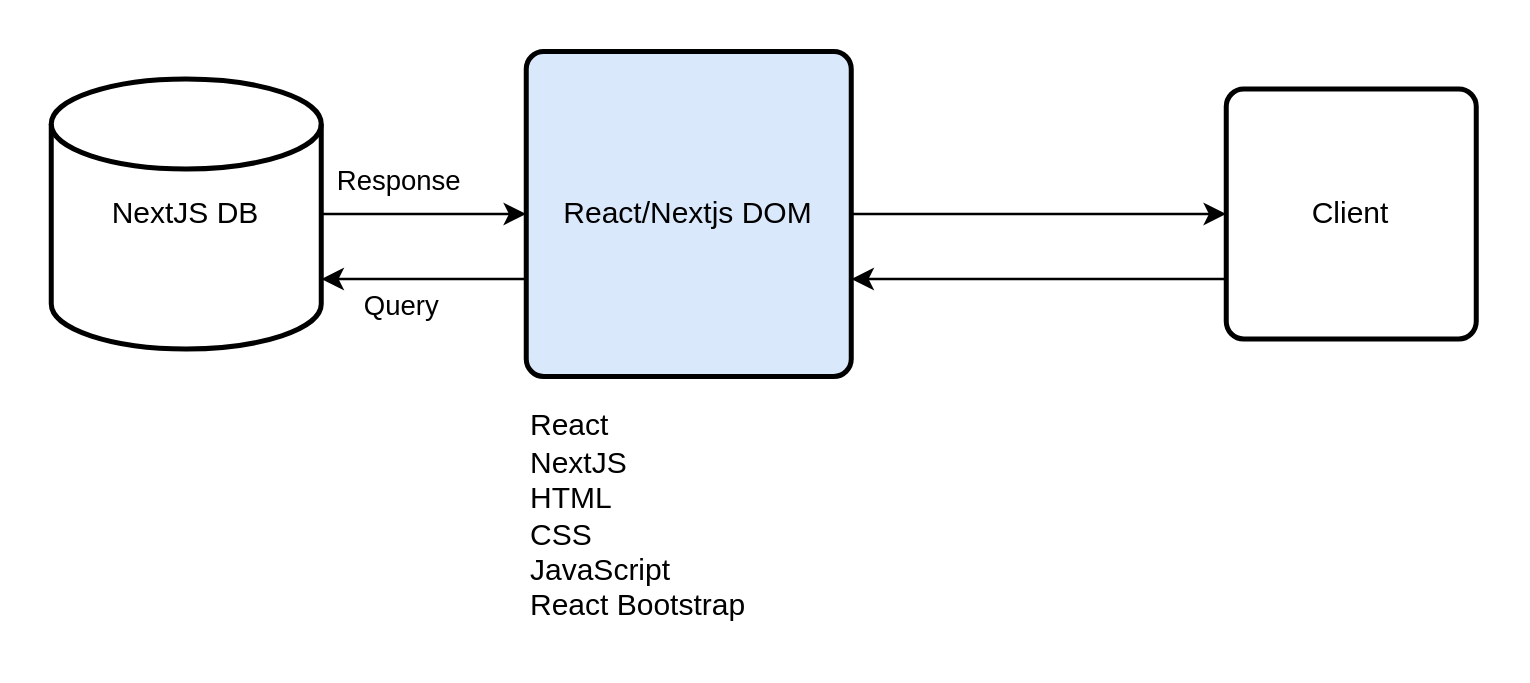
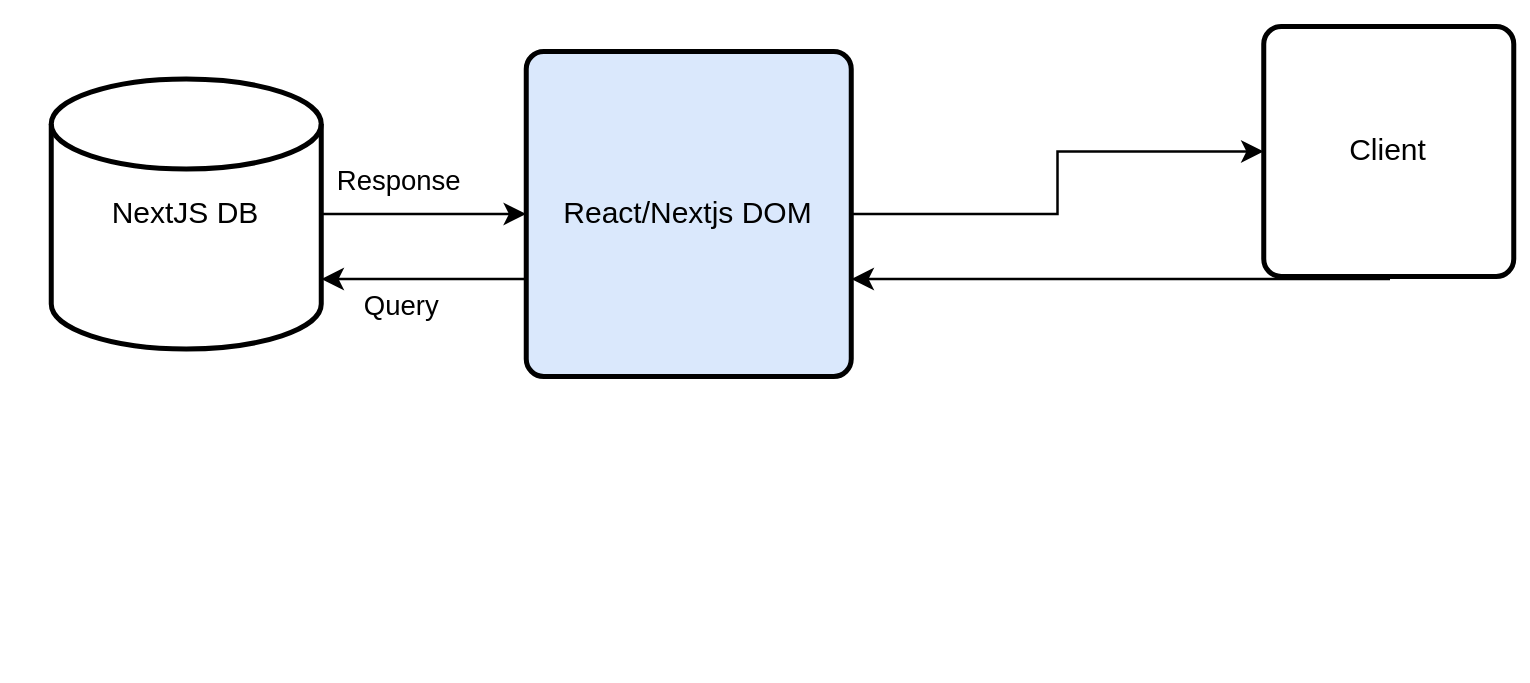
(1351, 214) -> (1389, 151)
(651, 516) -> none
